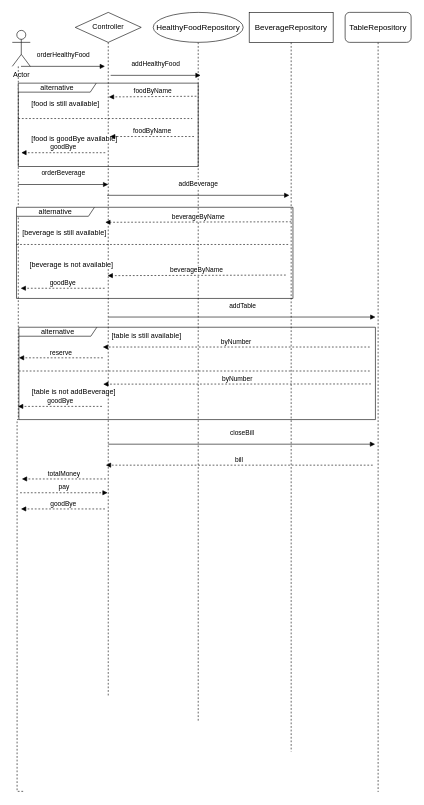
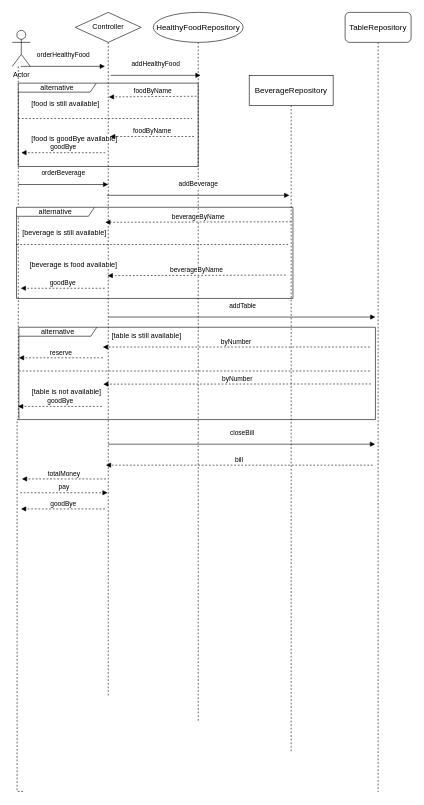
(291, 27) -> (291, 90)
(78, 265) -> (80, 265)
(80, 392) -> (73, 392)
